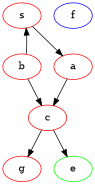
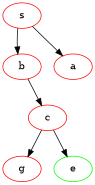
(73, 16) -> none
(27, 45) -> (17, 37)
(62, 89) -> none
